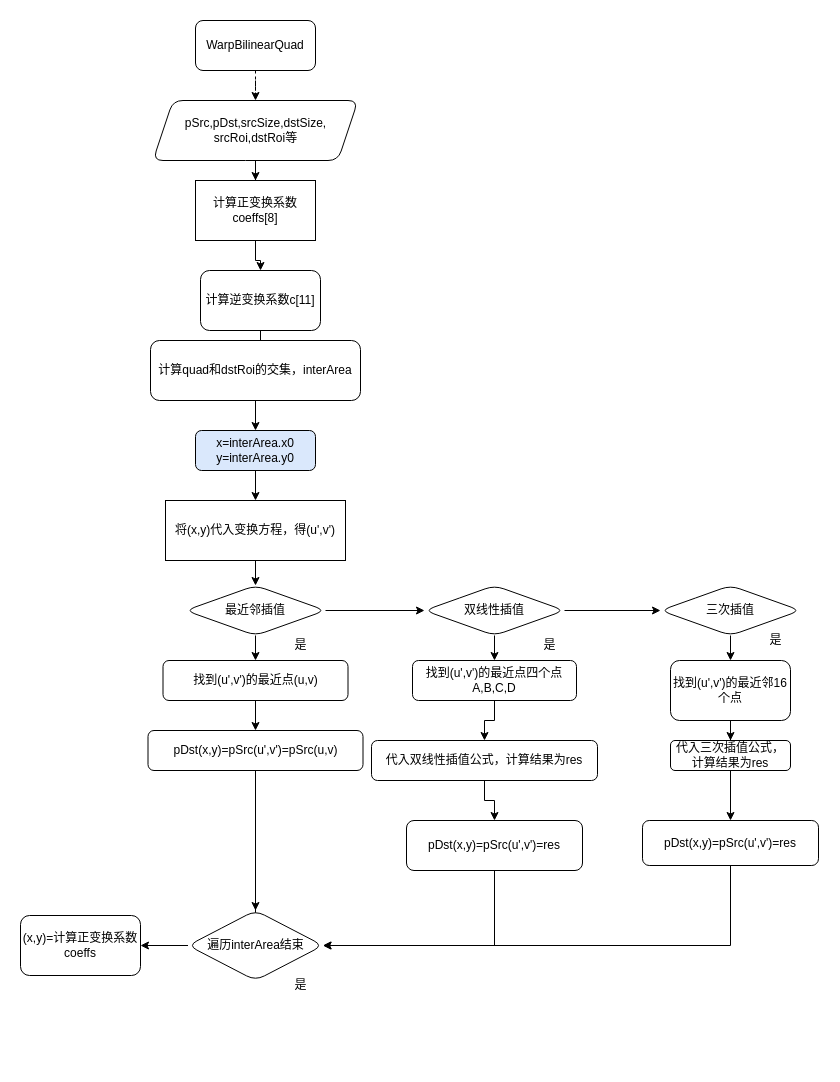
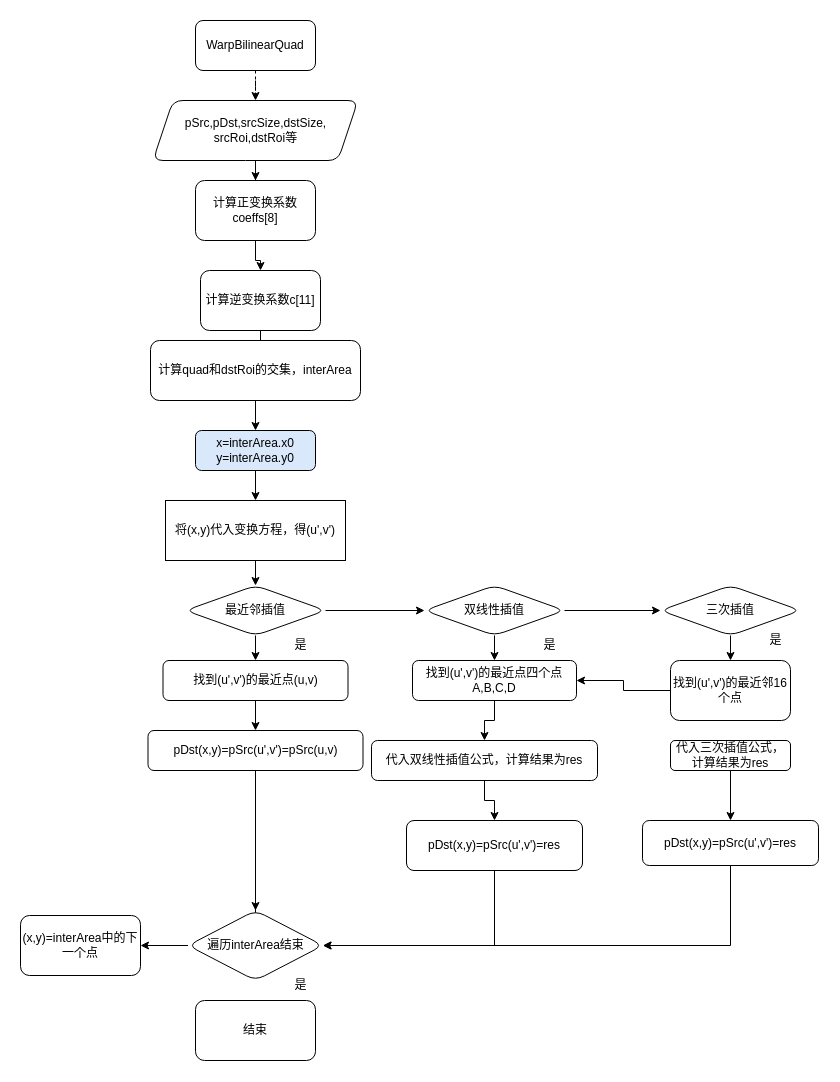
(256, 211) -> (256, 211)
(731, 735) -> (624, 690)
(81, 946) -> (81, 946)
none -> (256, 1031)
